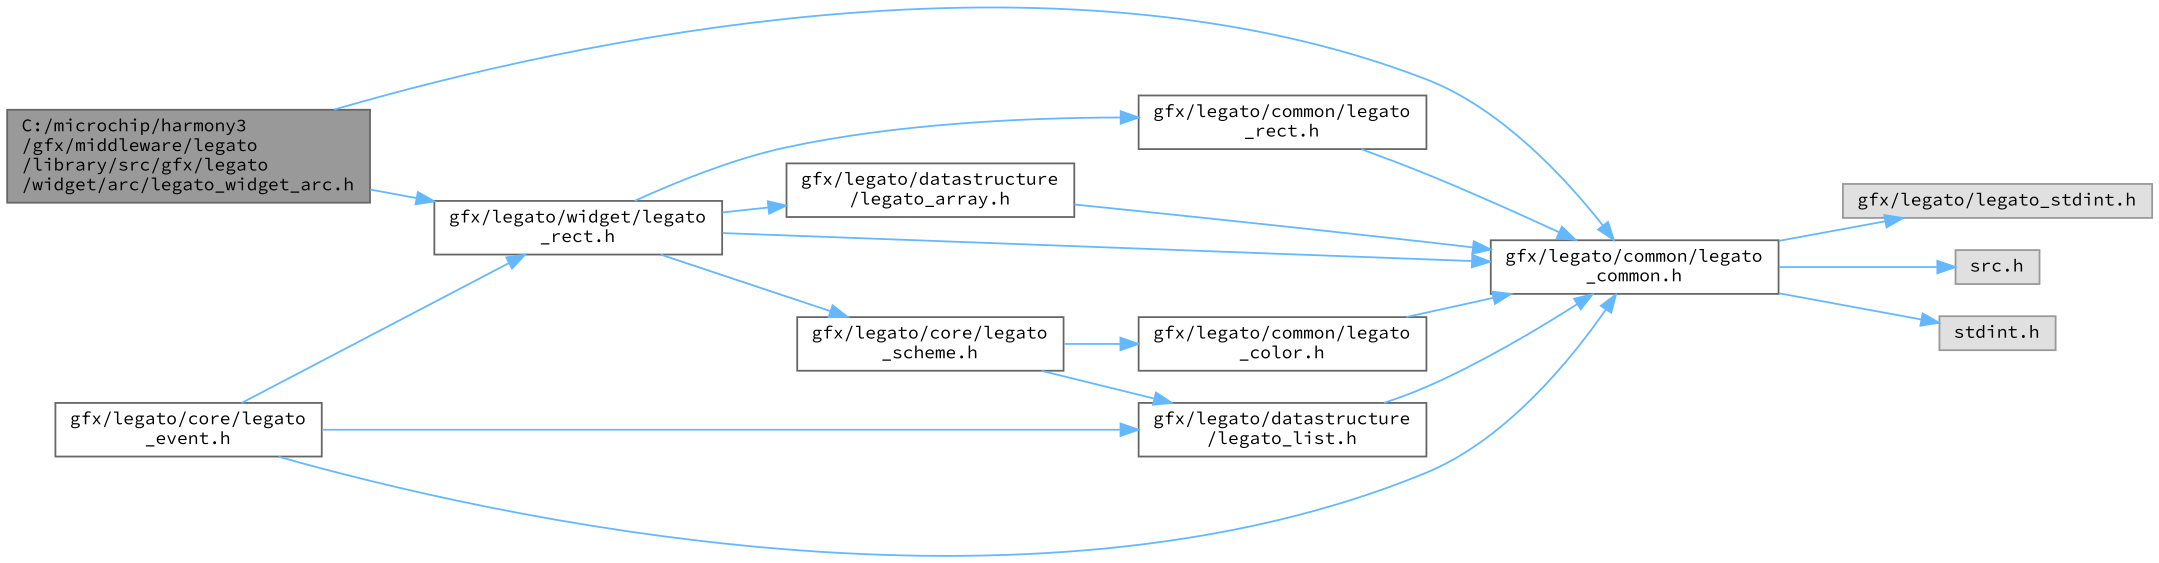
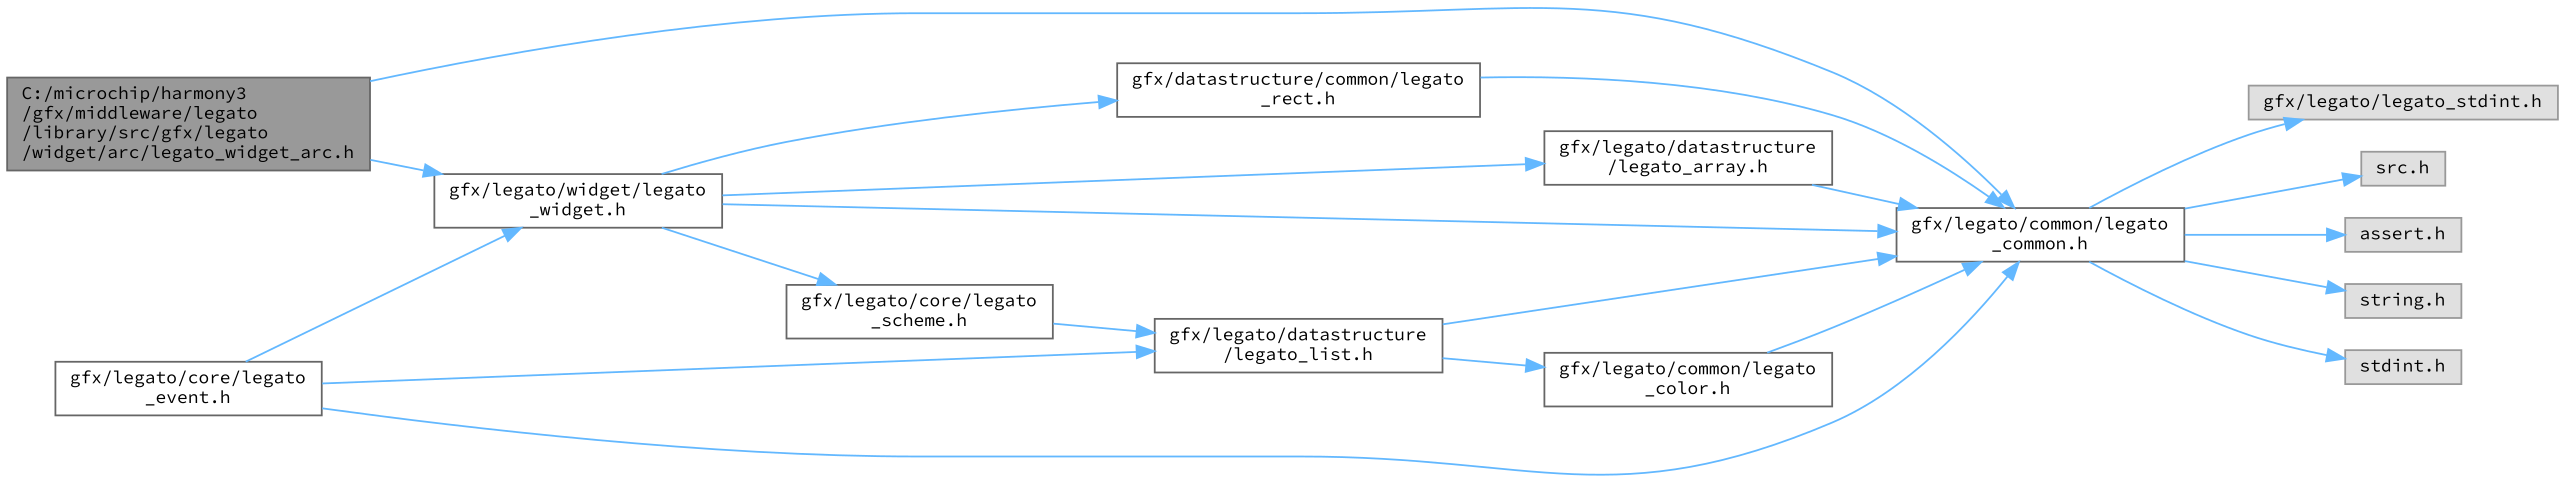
(1283, 122) -> (1299, 90)
(578, 228) -> (578, 201)
none -> (2403, 235)
none -> (2403, 301)
(1092, 344) -> (1484, 362)
